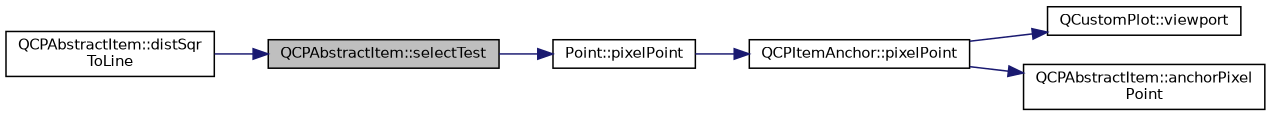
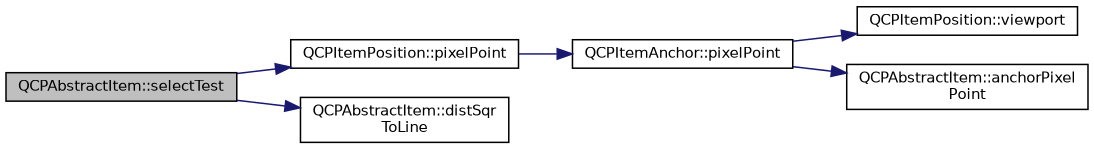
(1144, 21) -> (967, 21)
(234, 54) -> (261, 103)
(624, 54) -> (405, 54)
